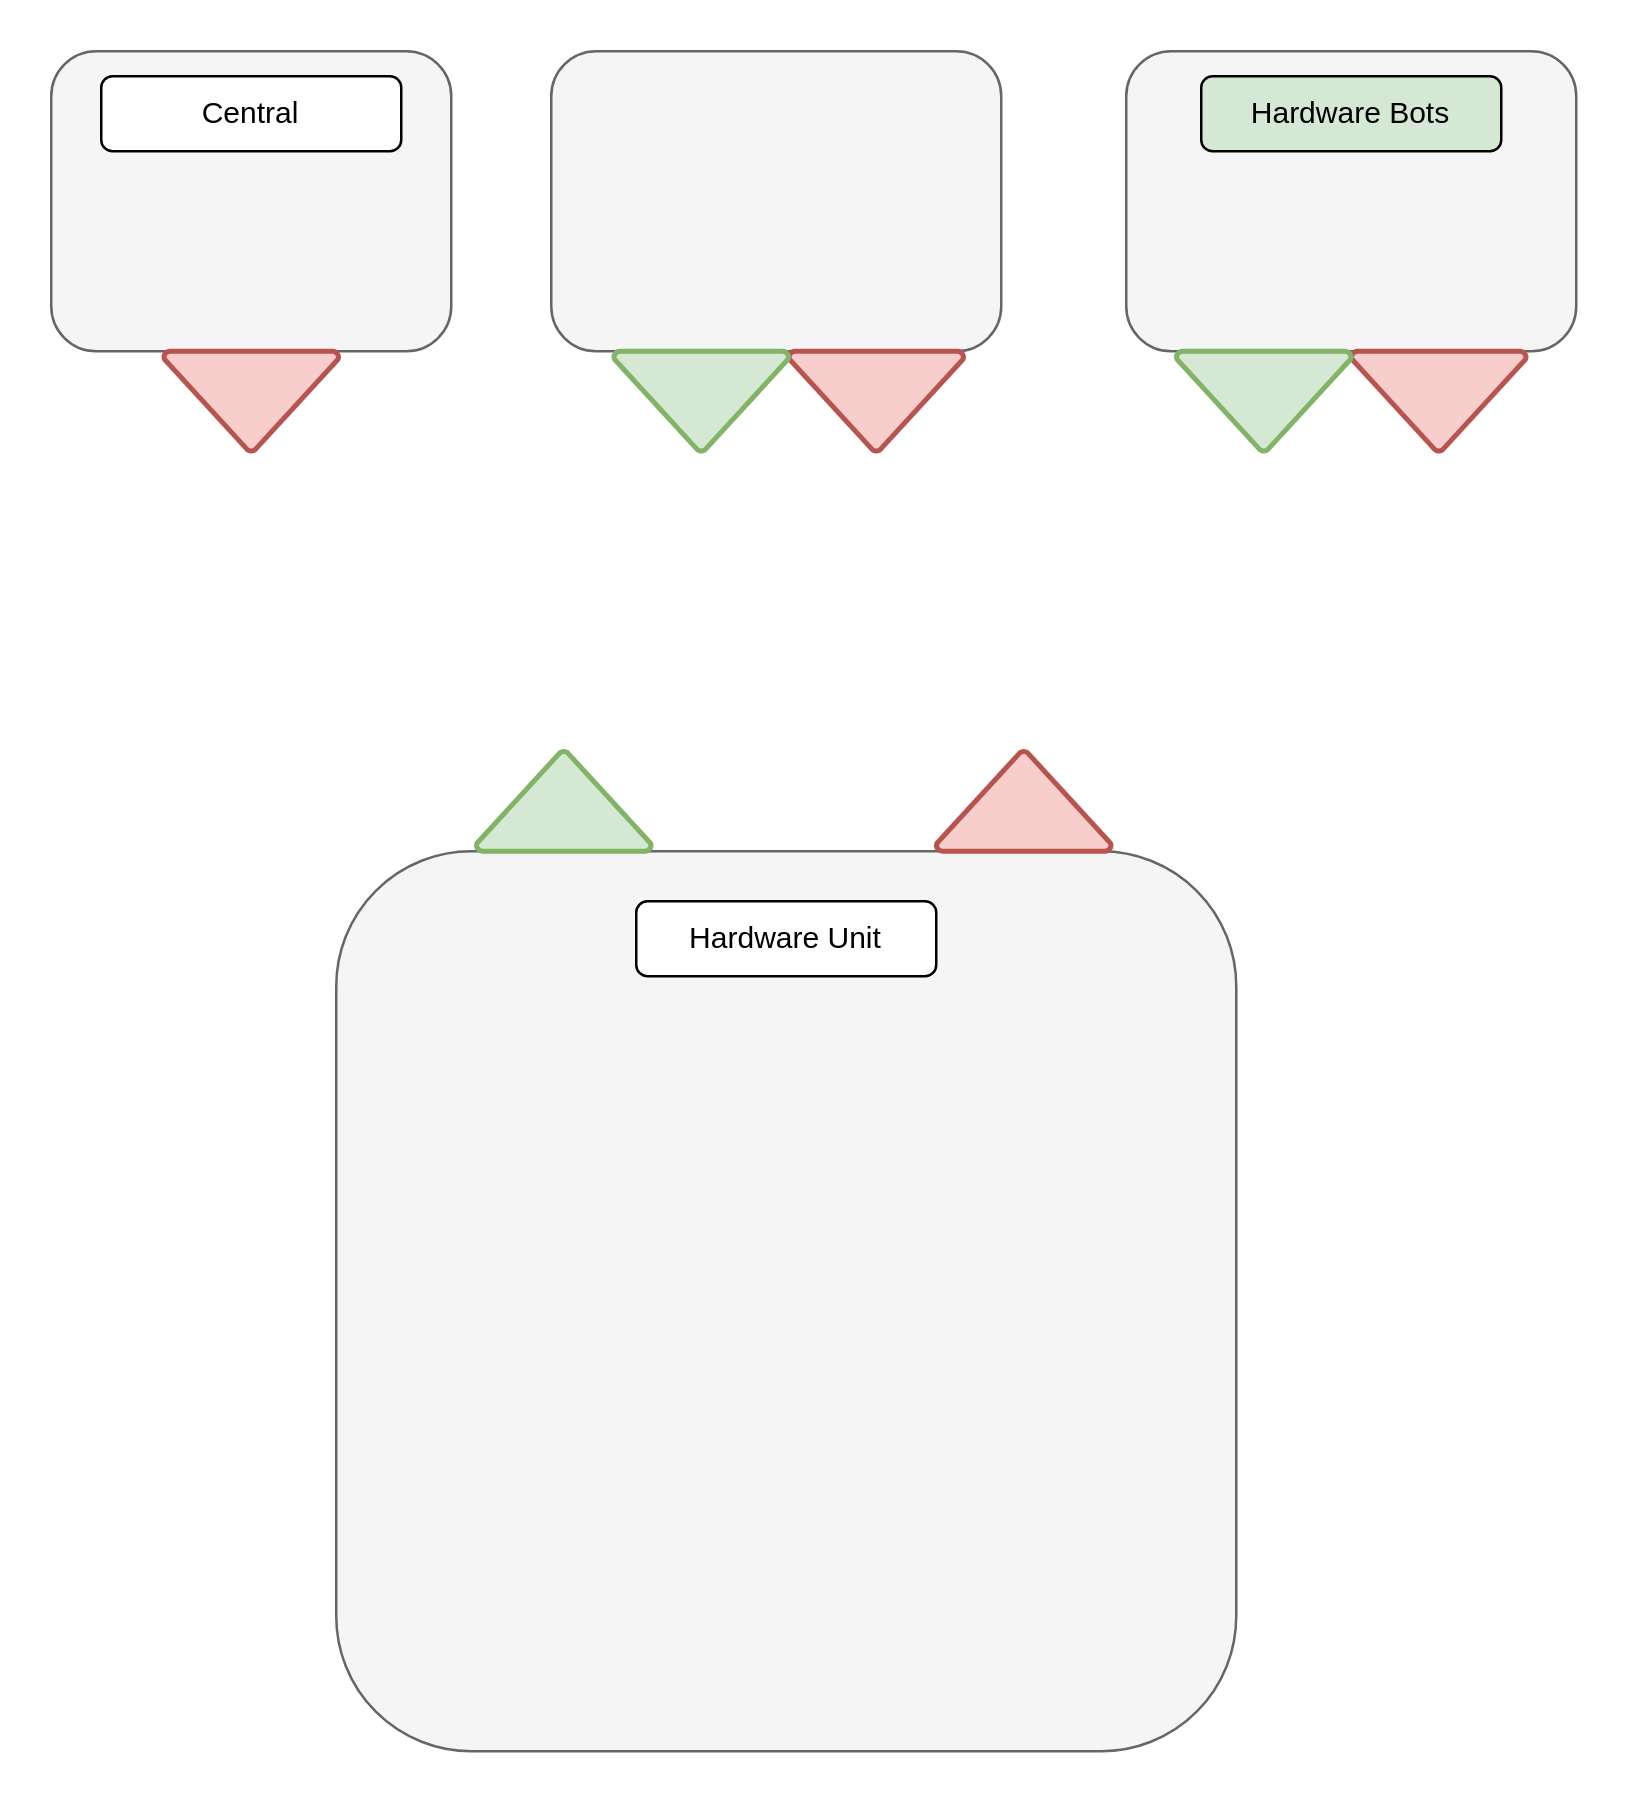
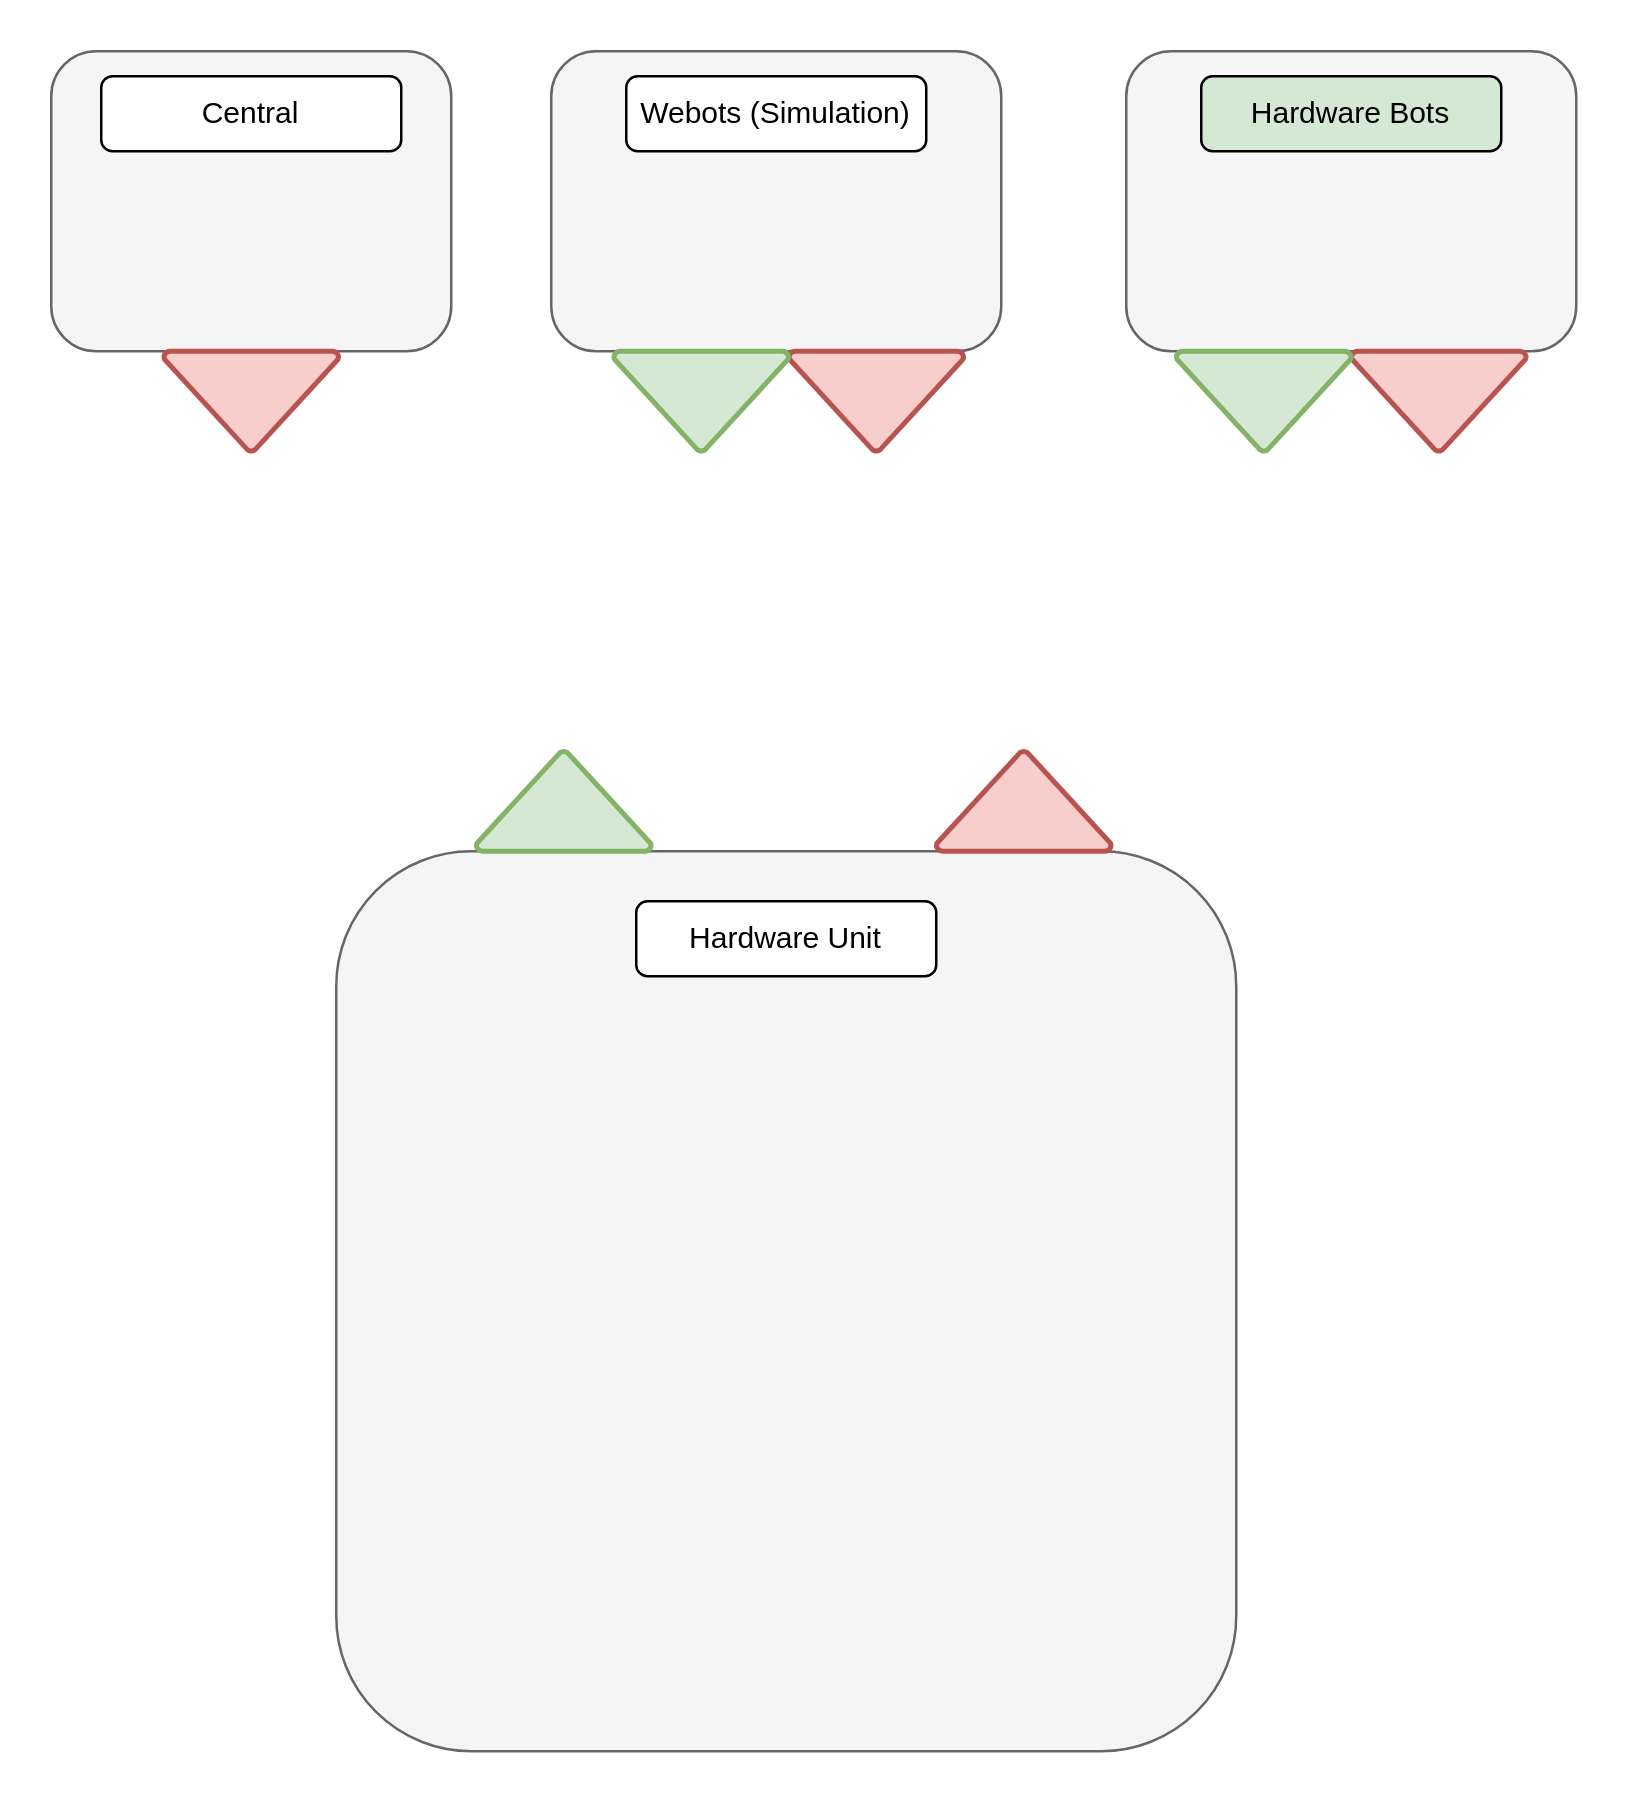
none -> (776, 114)
